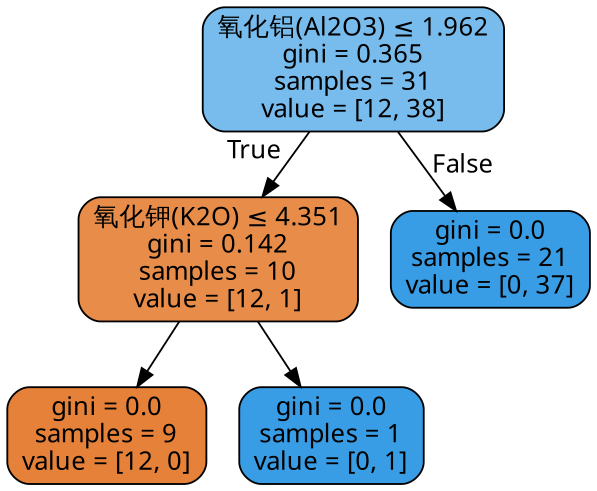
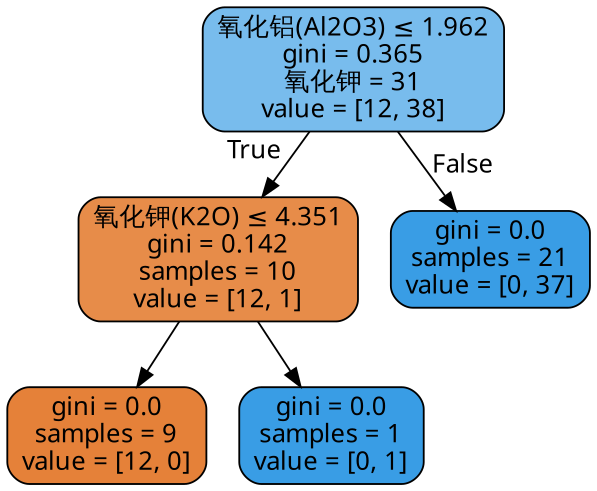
(353, 82) -> (353, 82)
